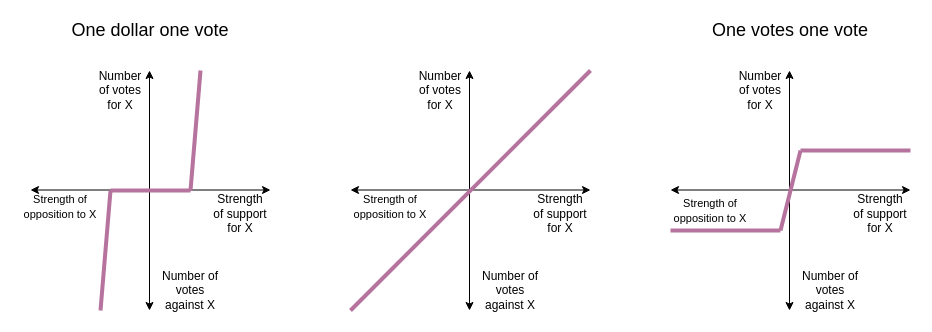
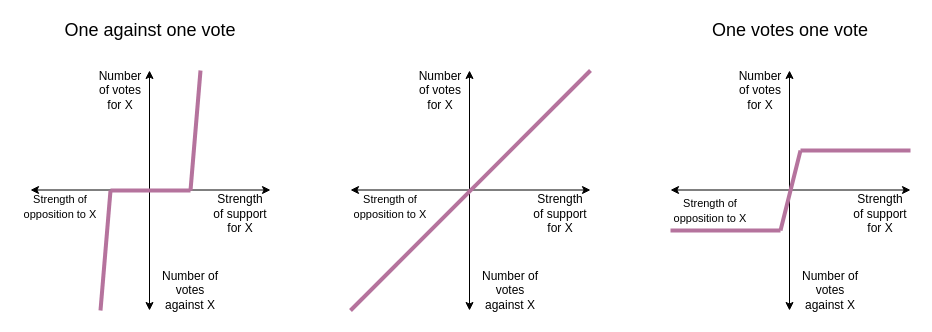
(151, 31) -> (151, 31)
